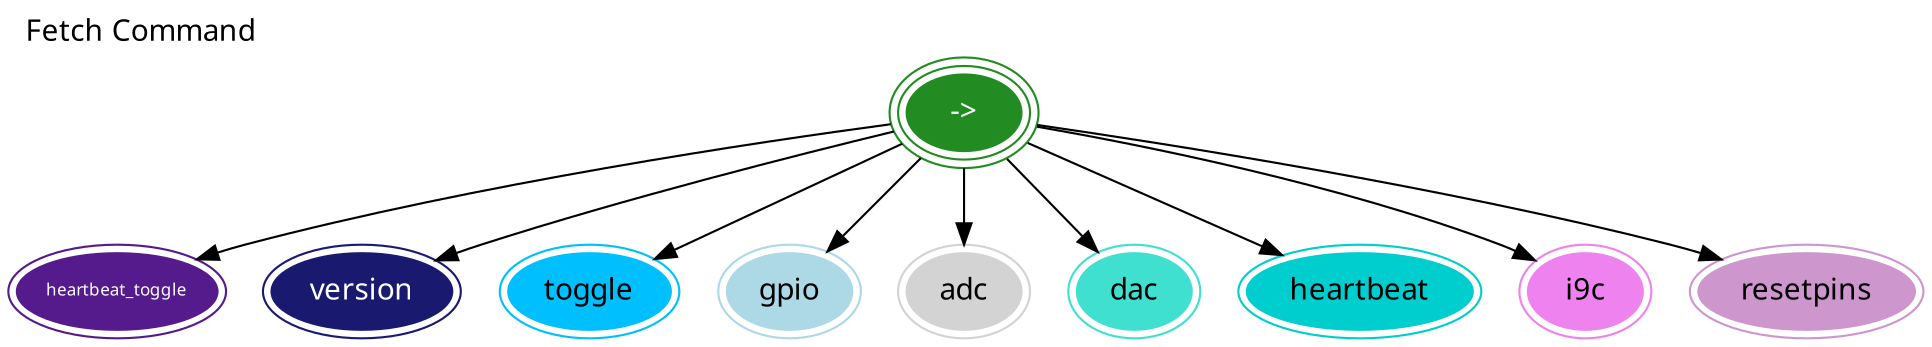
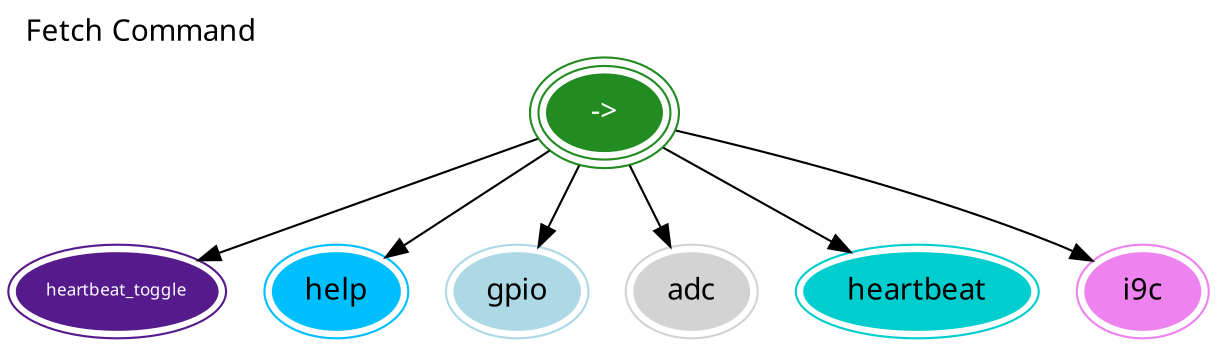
(362, 292) -> none
(590, 292) -> (336, 292)
(1134, 292) -> none
(1807, 292) -> none
